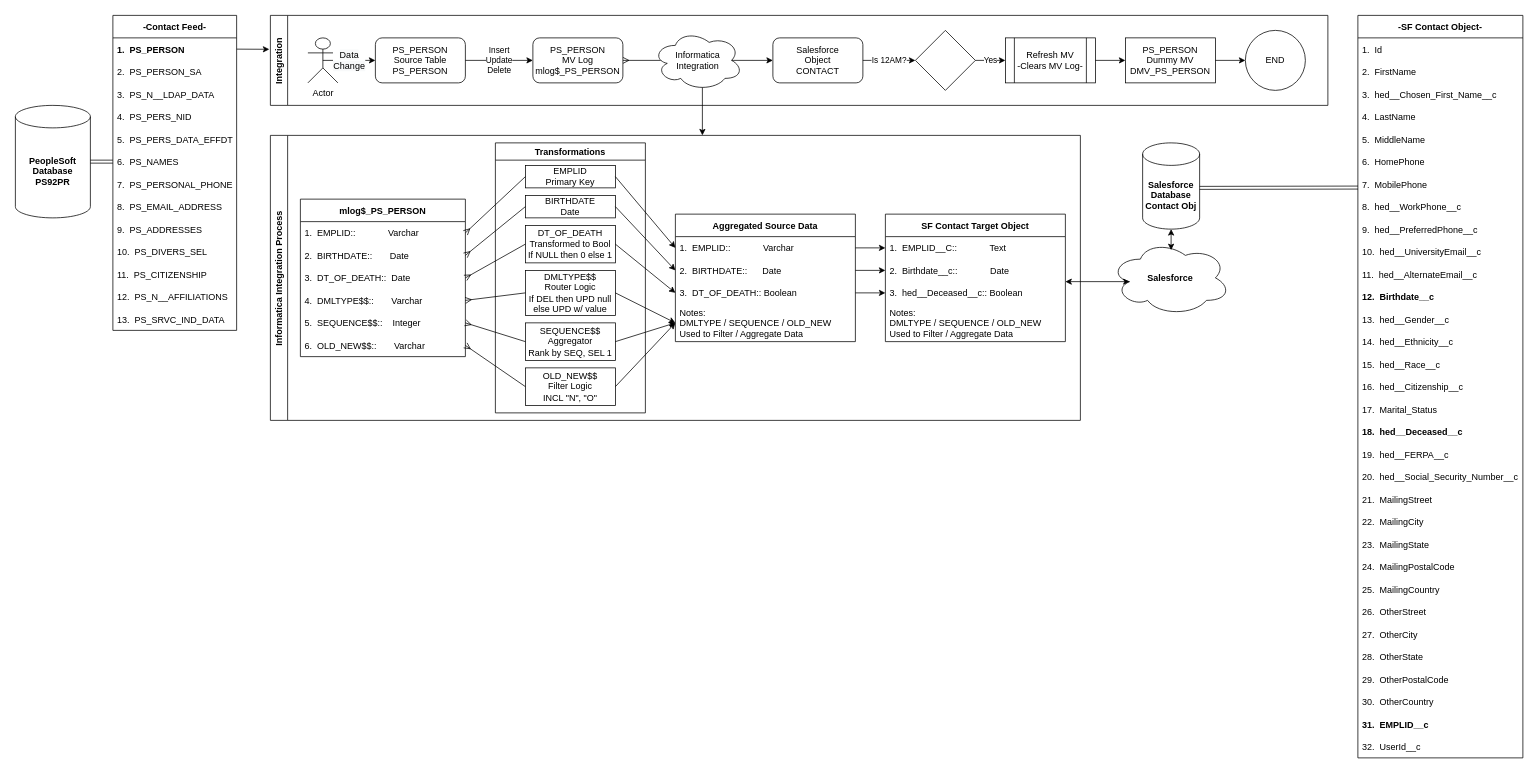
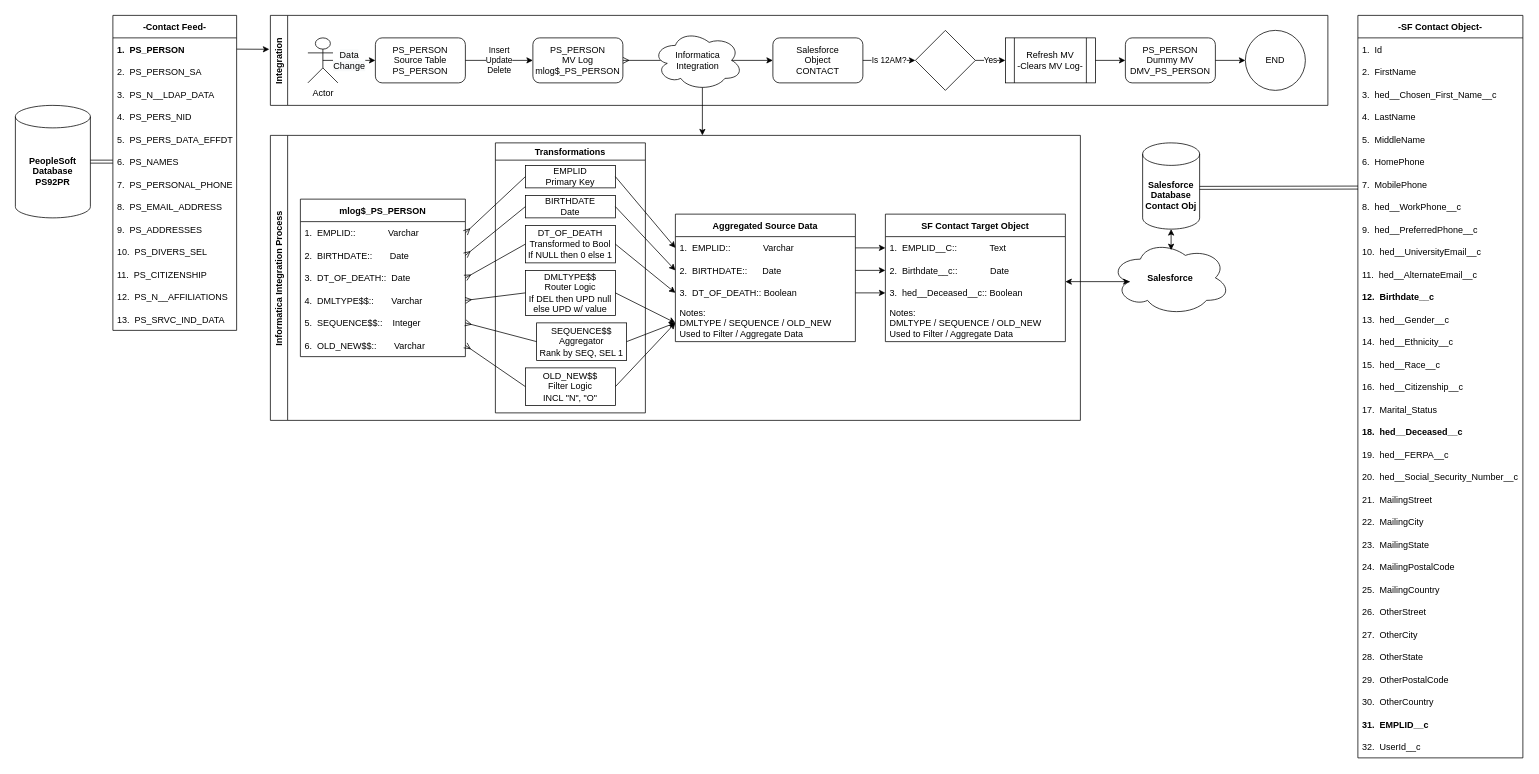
(1170, 60) -> (1170, 60)
(570, 342) -> (582, 342)
